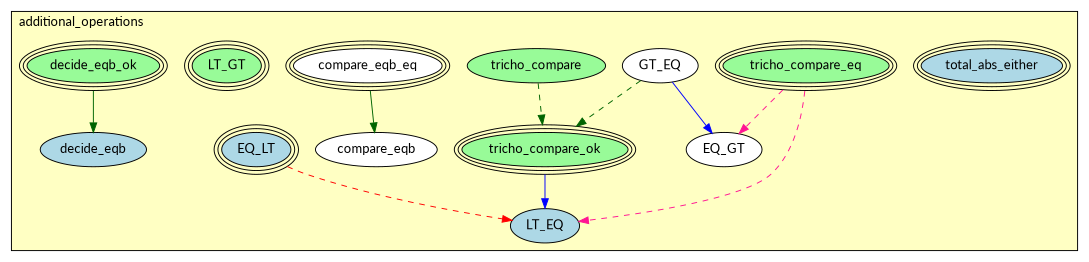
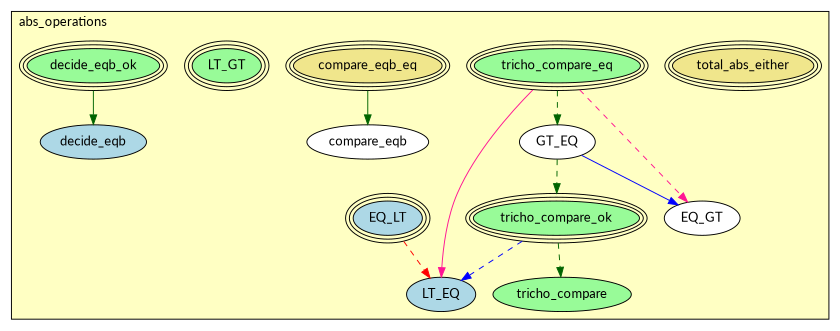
(81, 22) -> (63, 22)
(368, 66) -> (368, 66)
(992, 66) -> (743, 66)
(540, 99) -> (559, 255)
none -> (557, 103)
(545, 186) -> (496, 258)
(727, 195) -> (469, 170)
